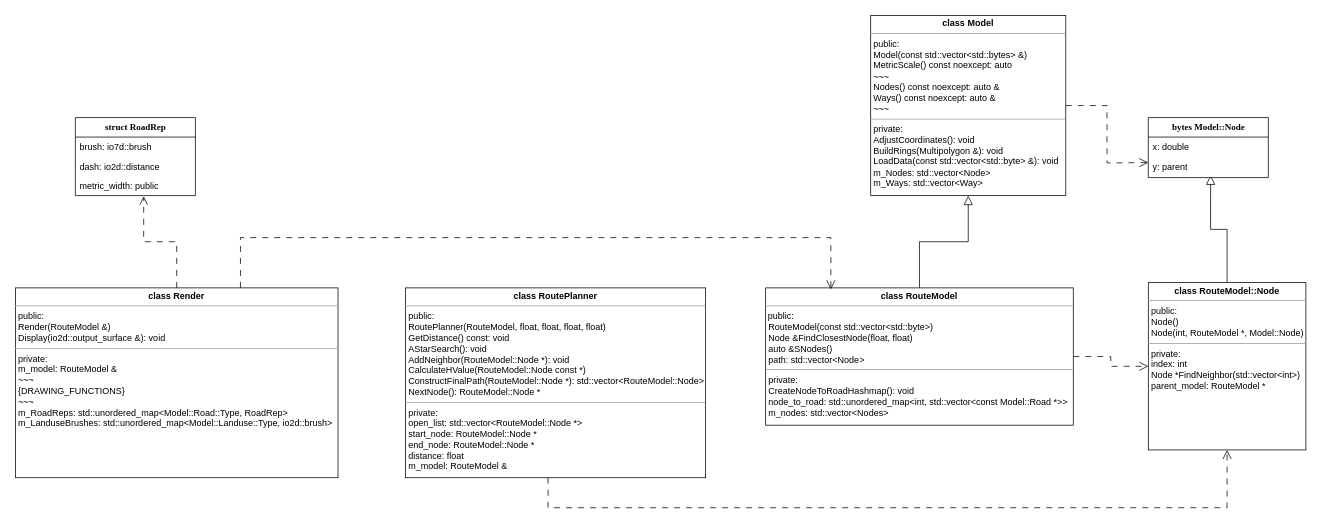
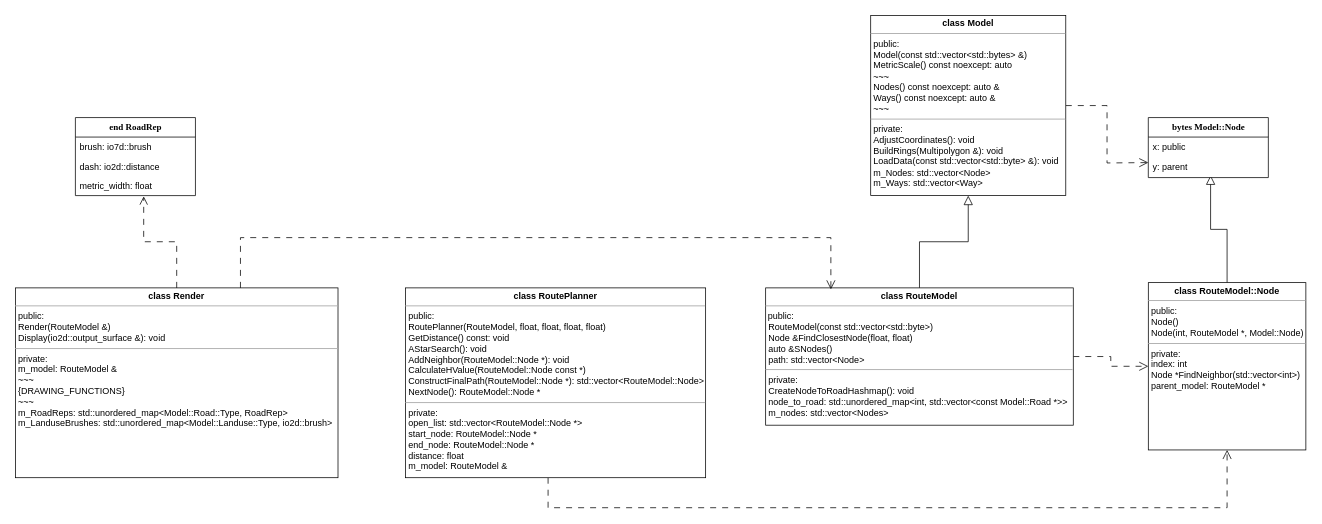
(136, 127) -> (136, 127)
(1172, 148) -> (1170, 148)
(123, 187) -> (122, 187)
